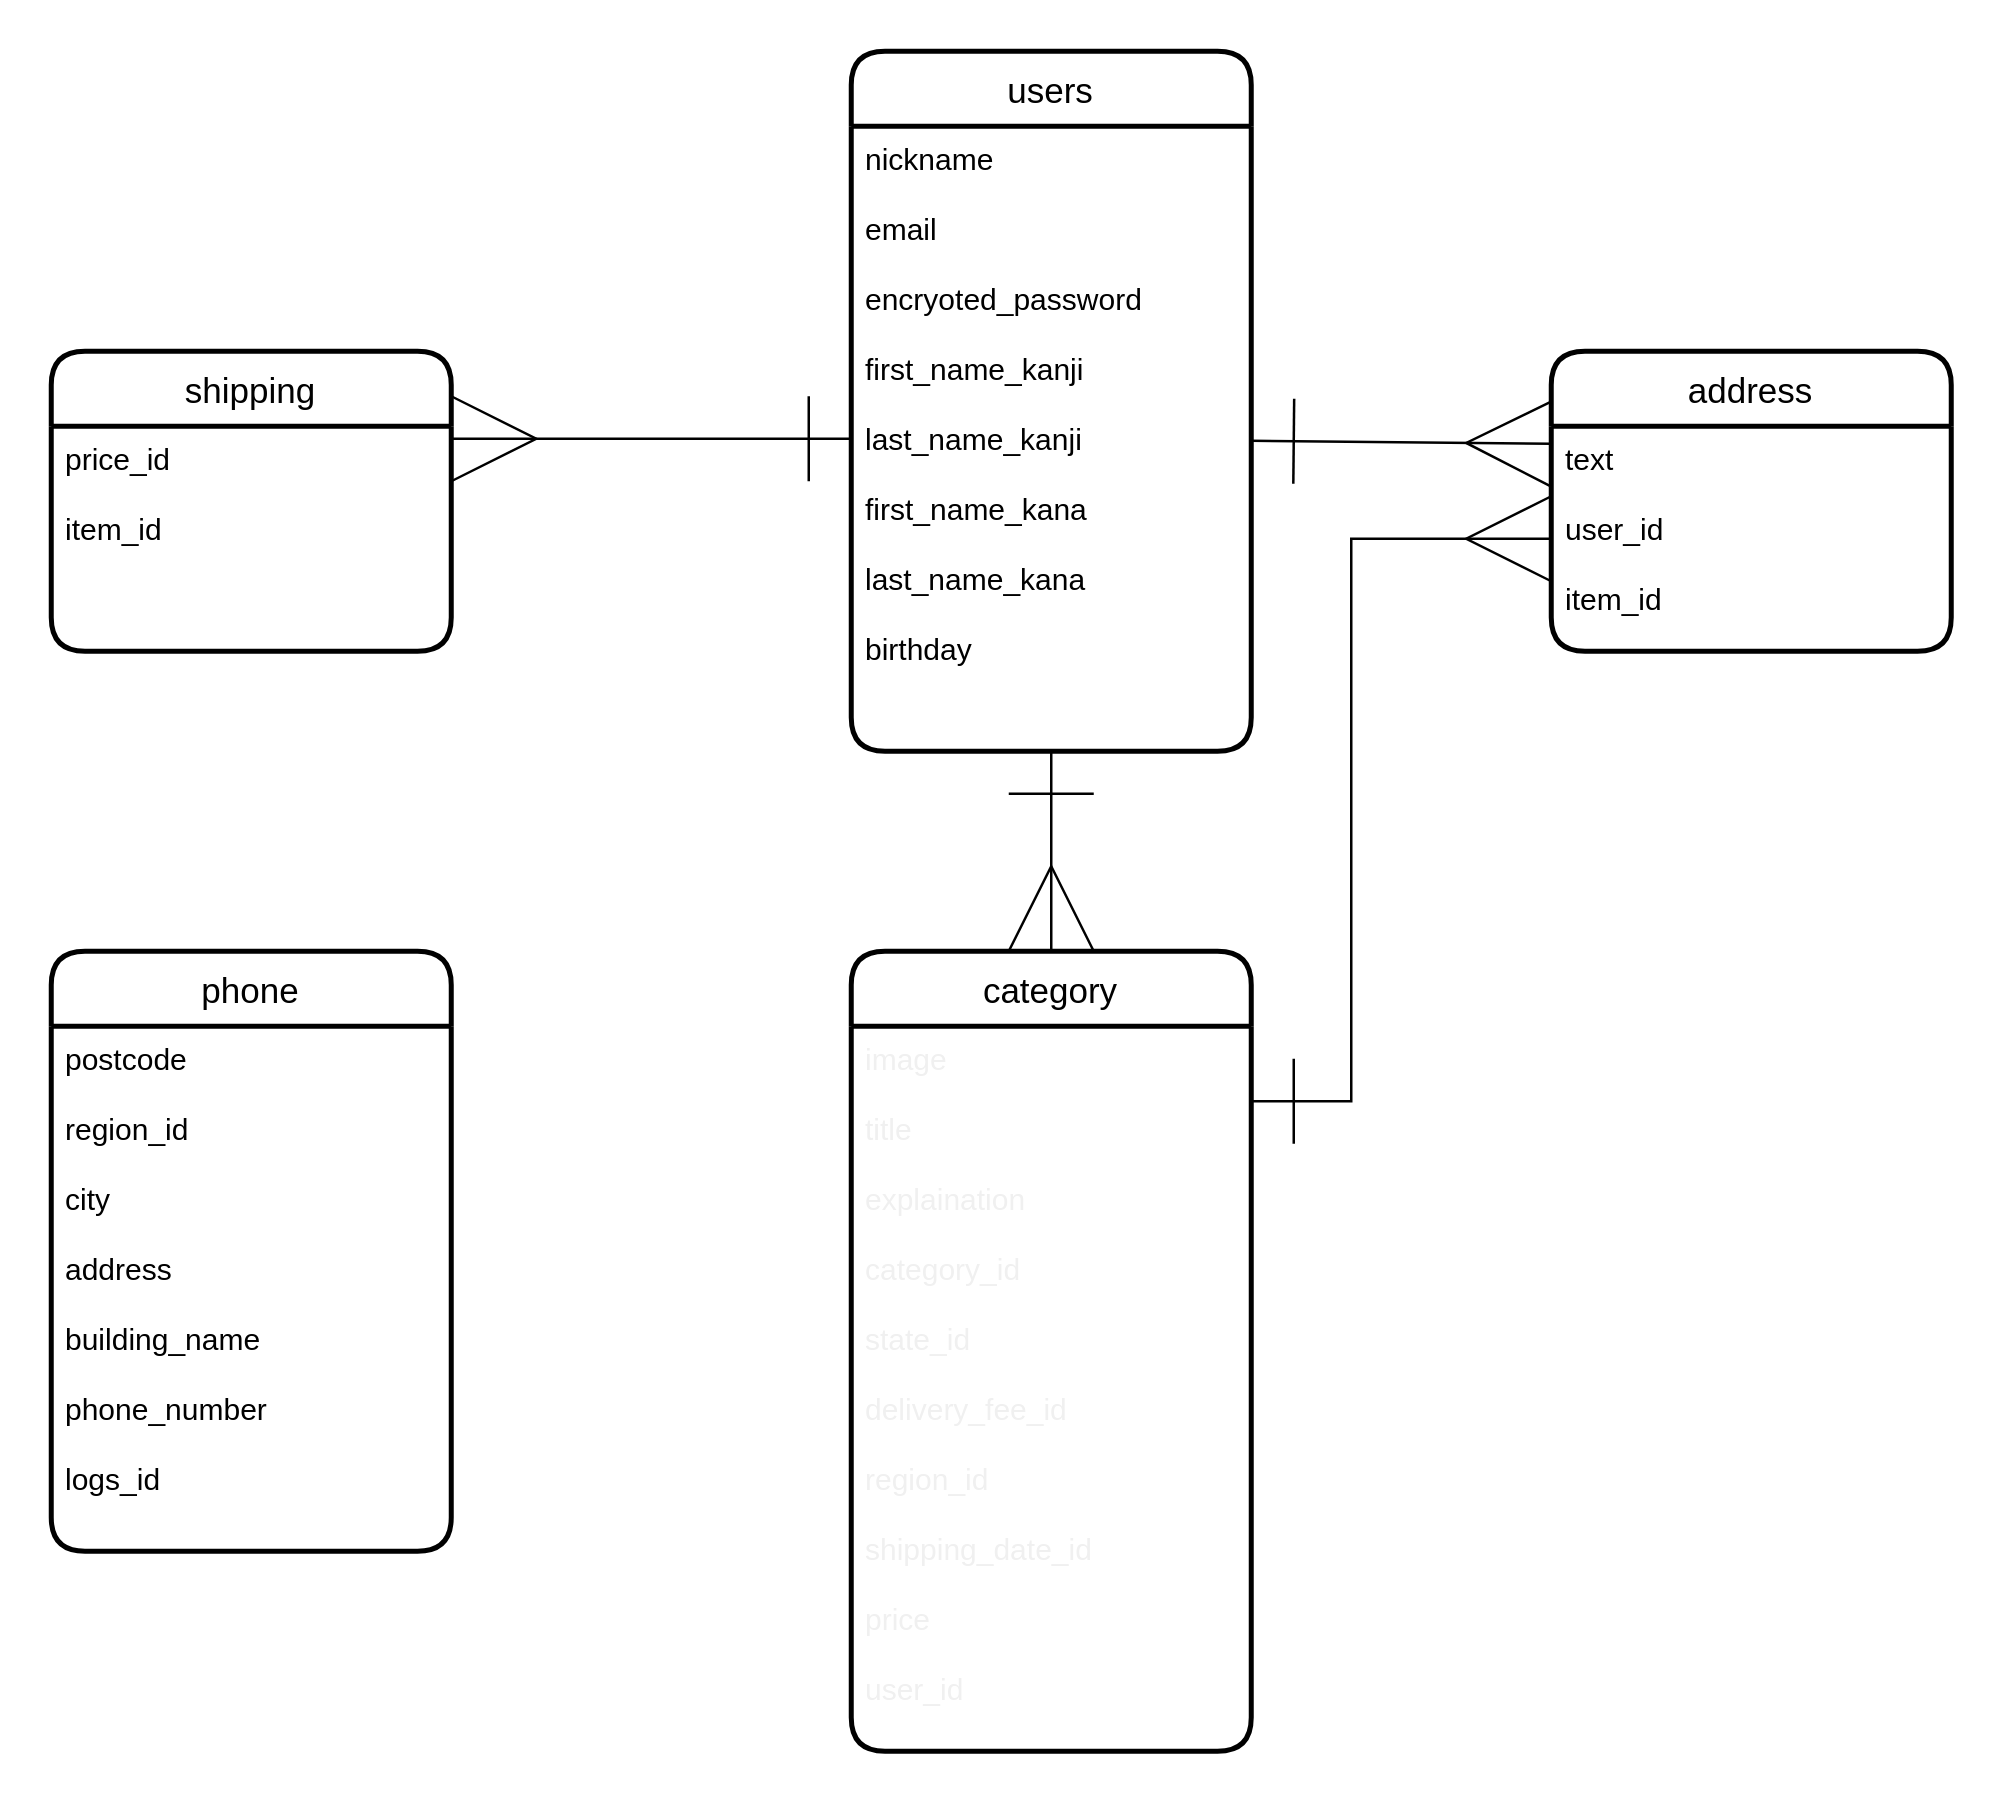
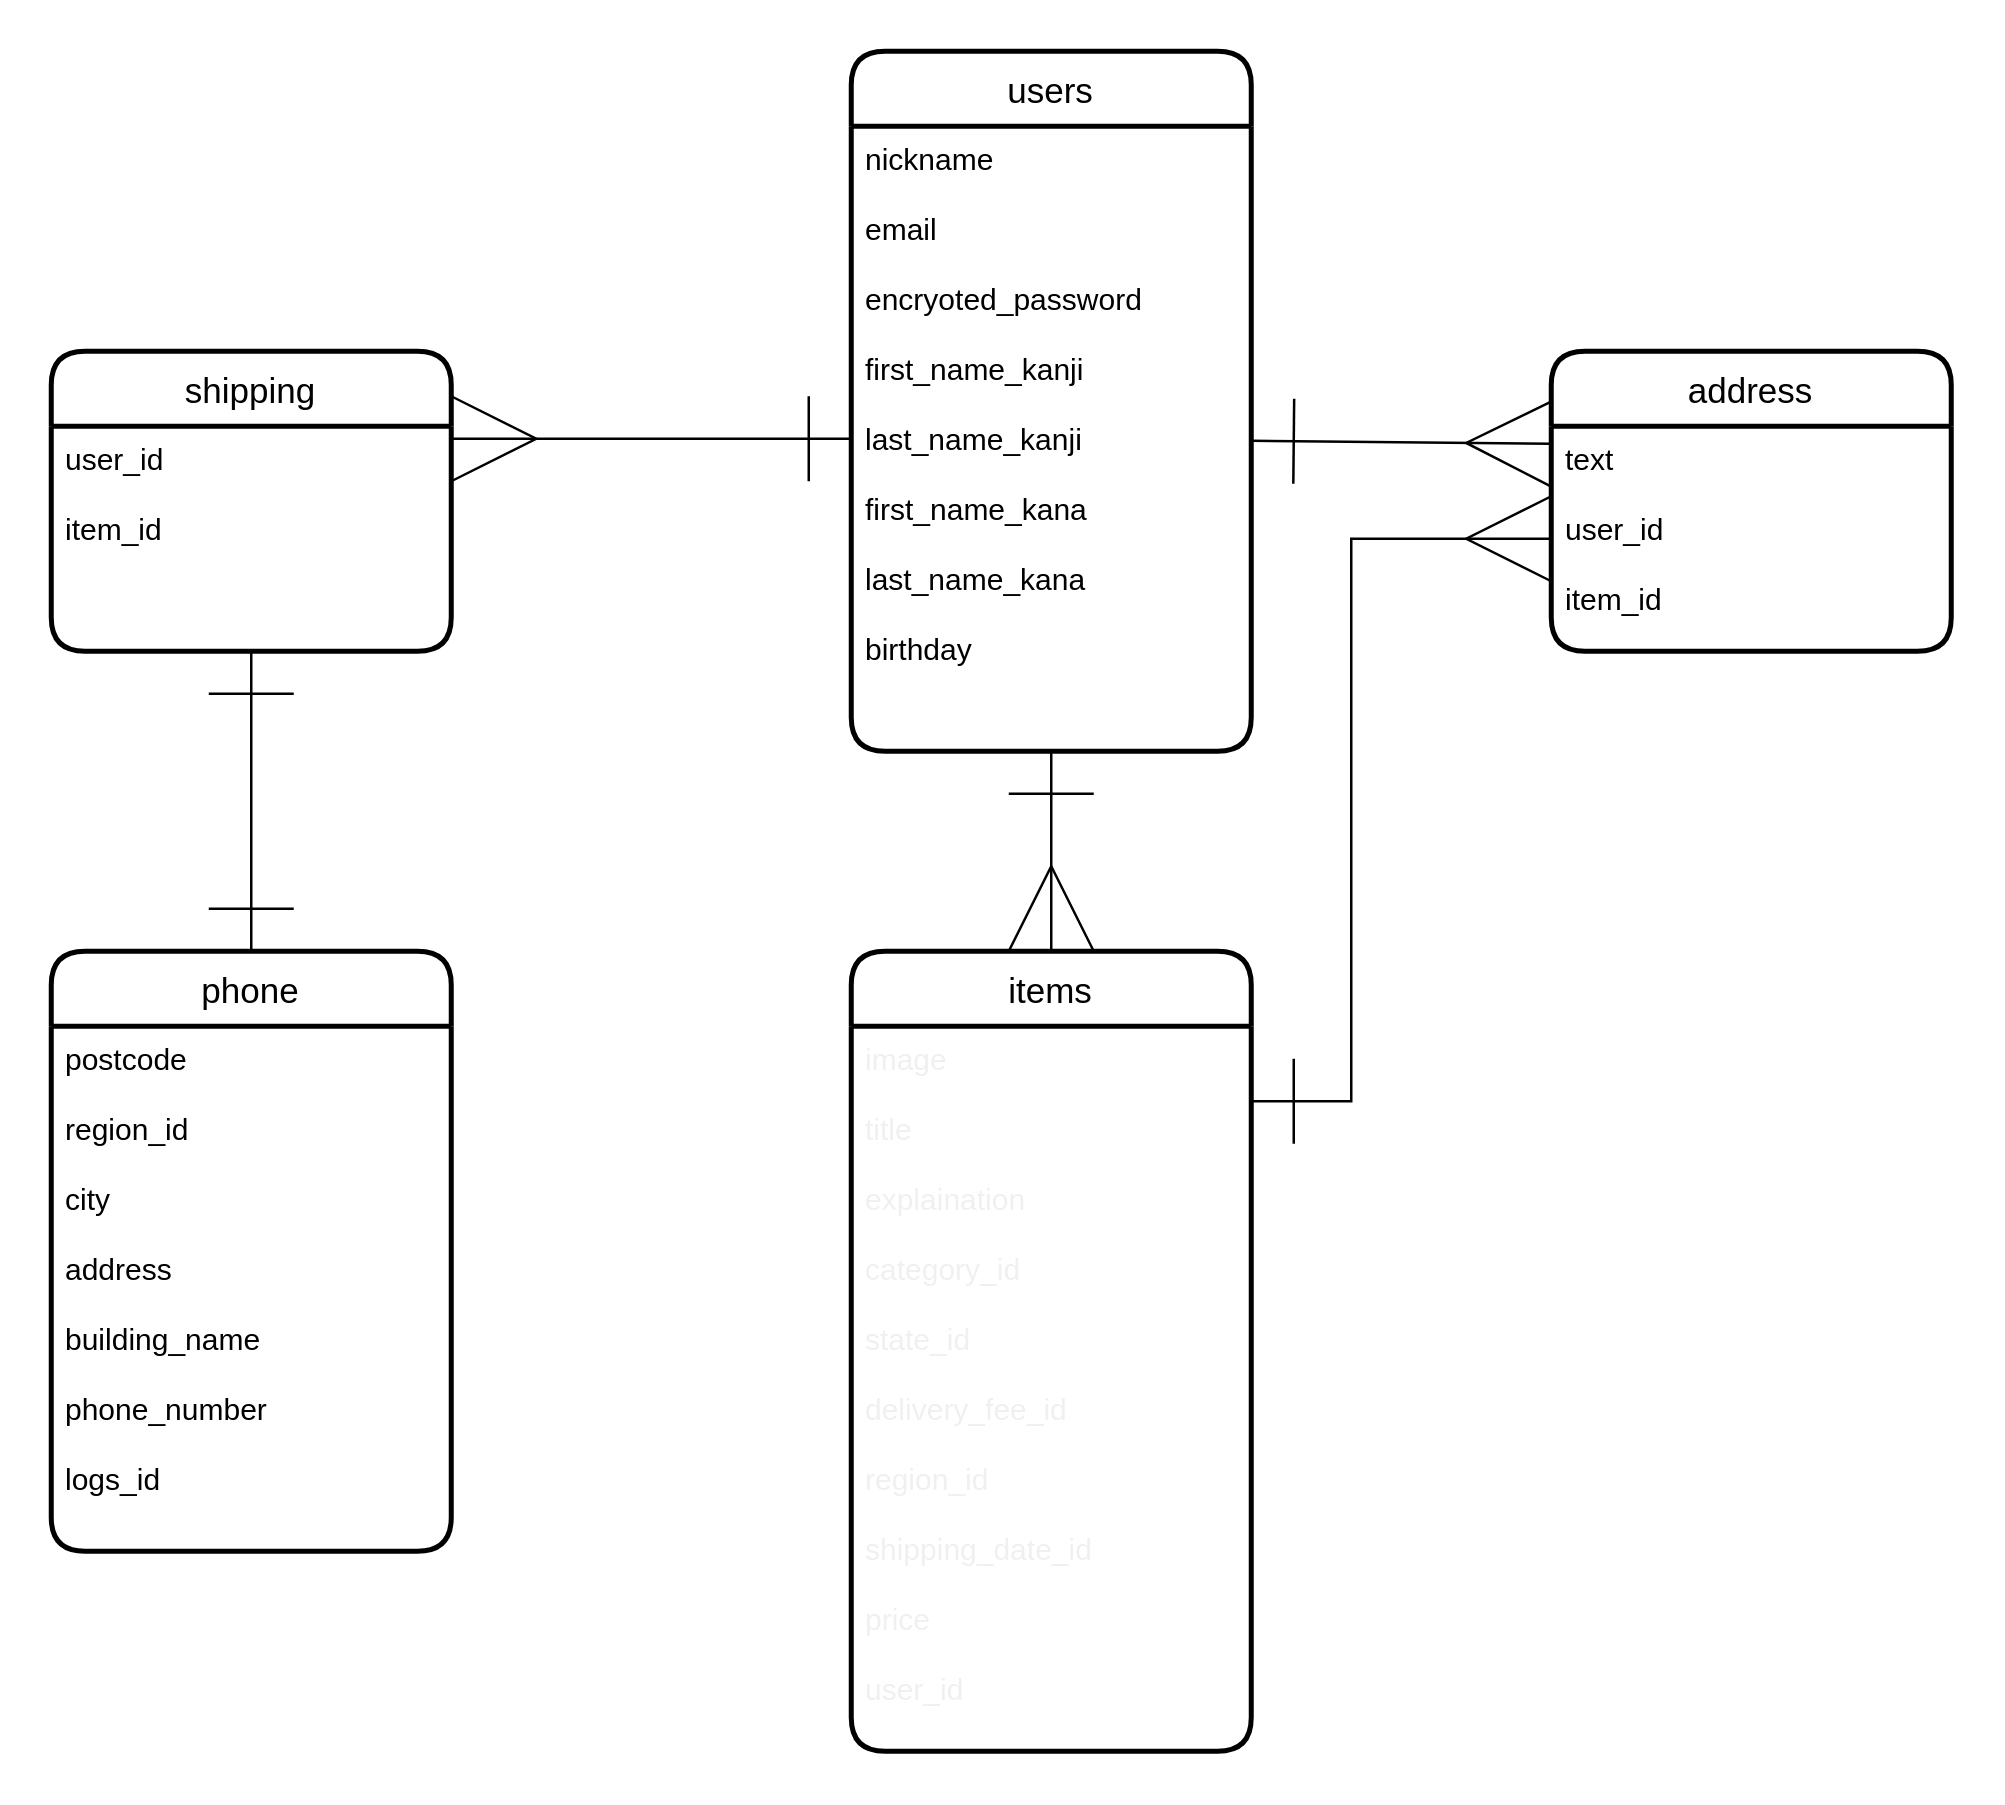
(124, 460) -> (120, 460)
none -> (251, 803)
(1050, 991) -> (1050, 991)
